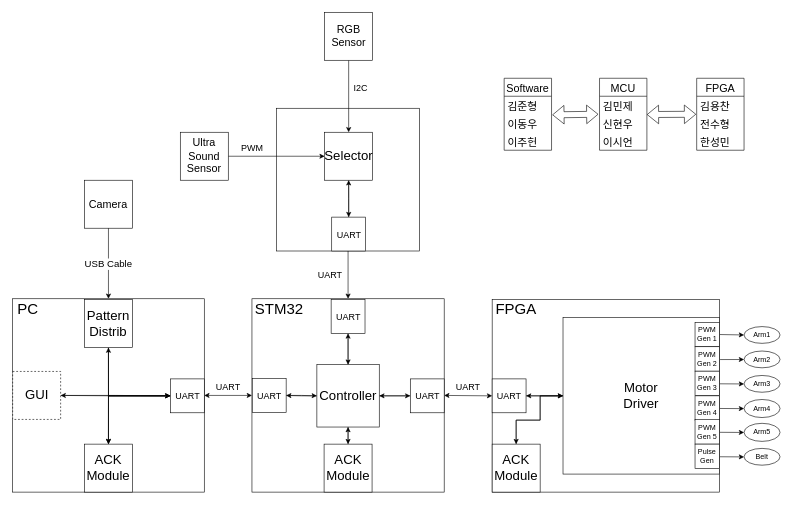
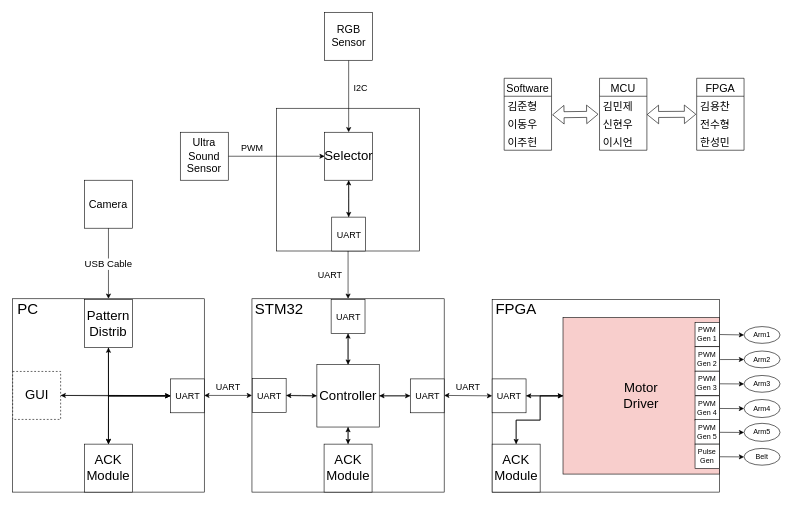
(641, 396) -> (641, 396)
